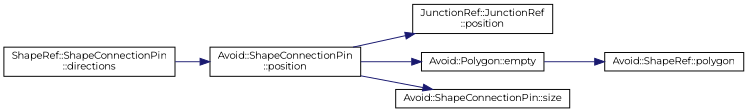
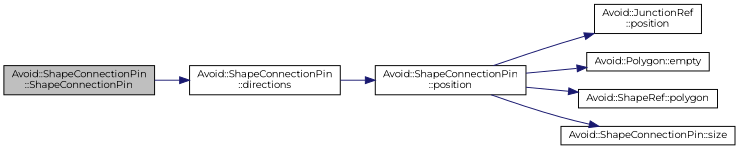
(483, 19) -> (648, 19)
(89, 62) -> (265, 80)
(569, 62) -> (547, 89)
none -> (79, 80)
